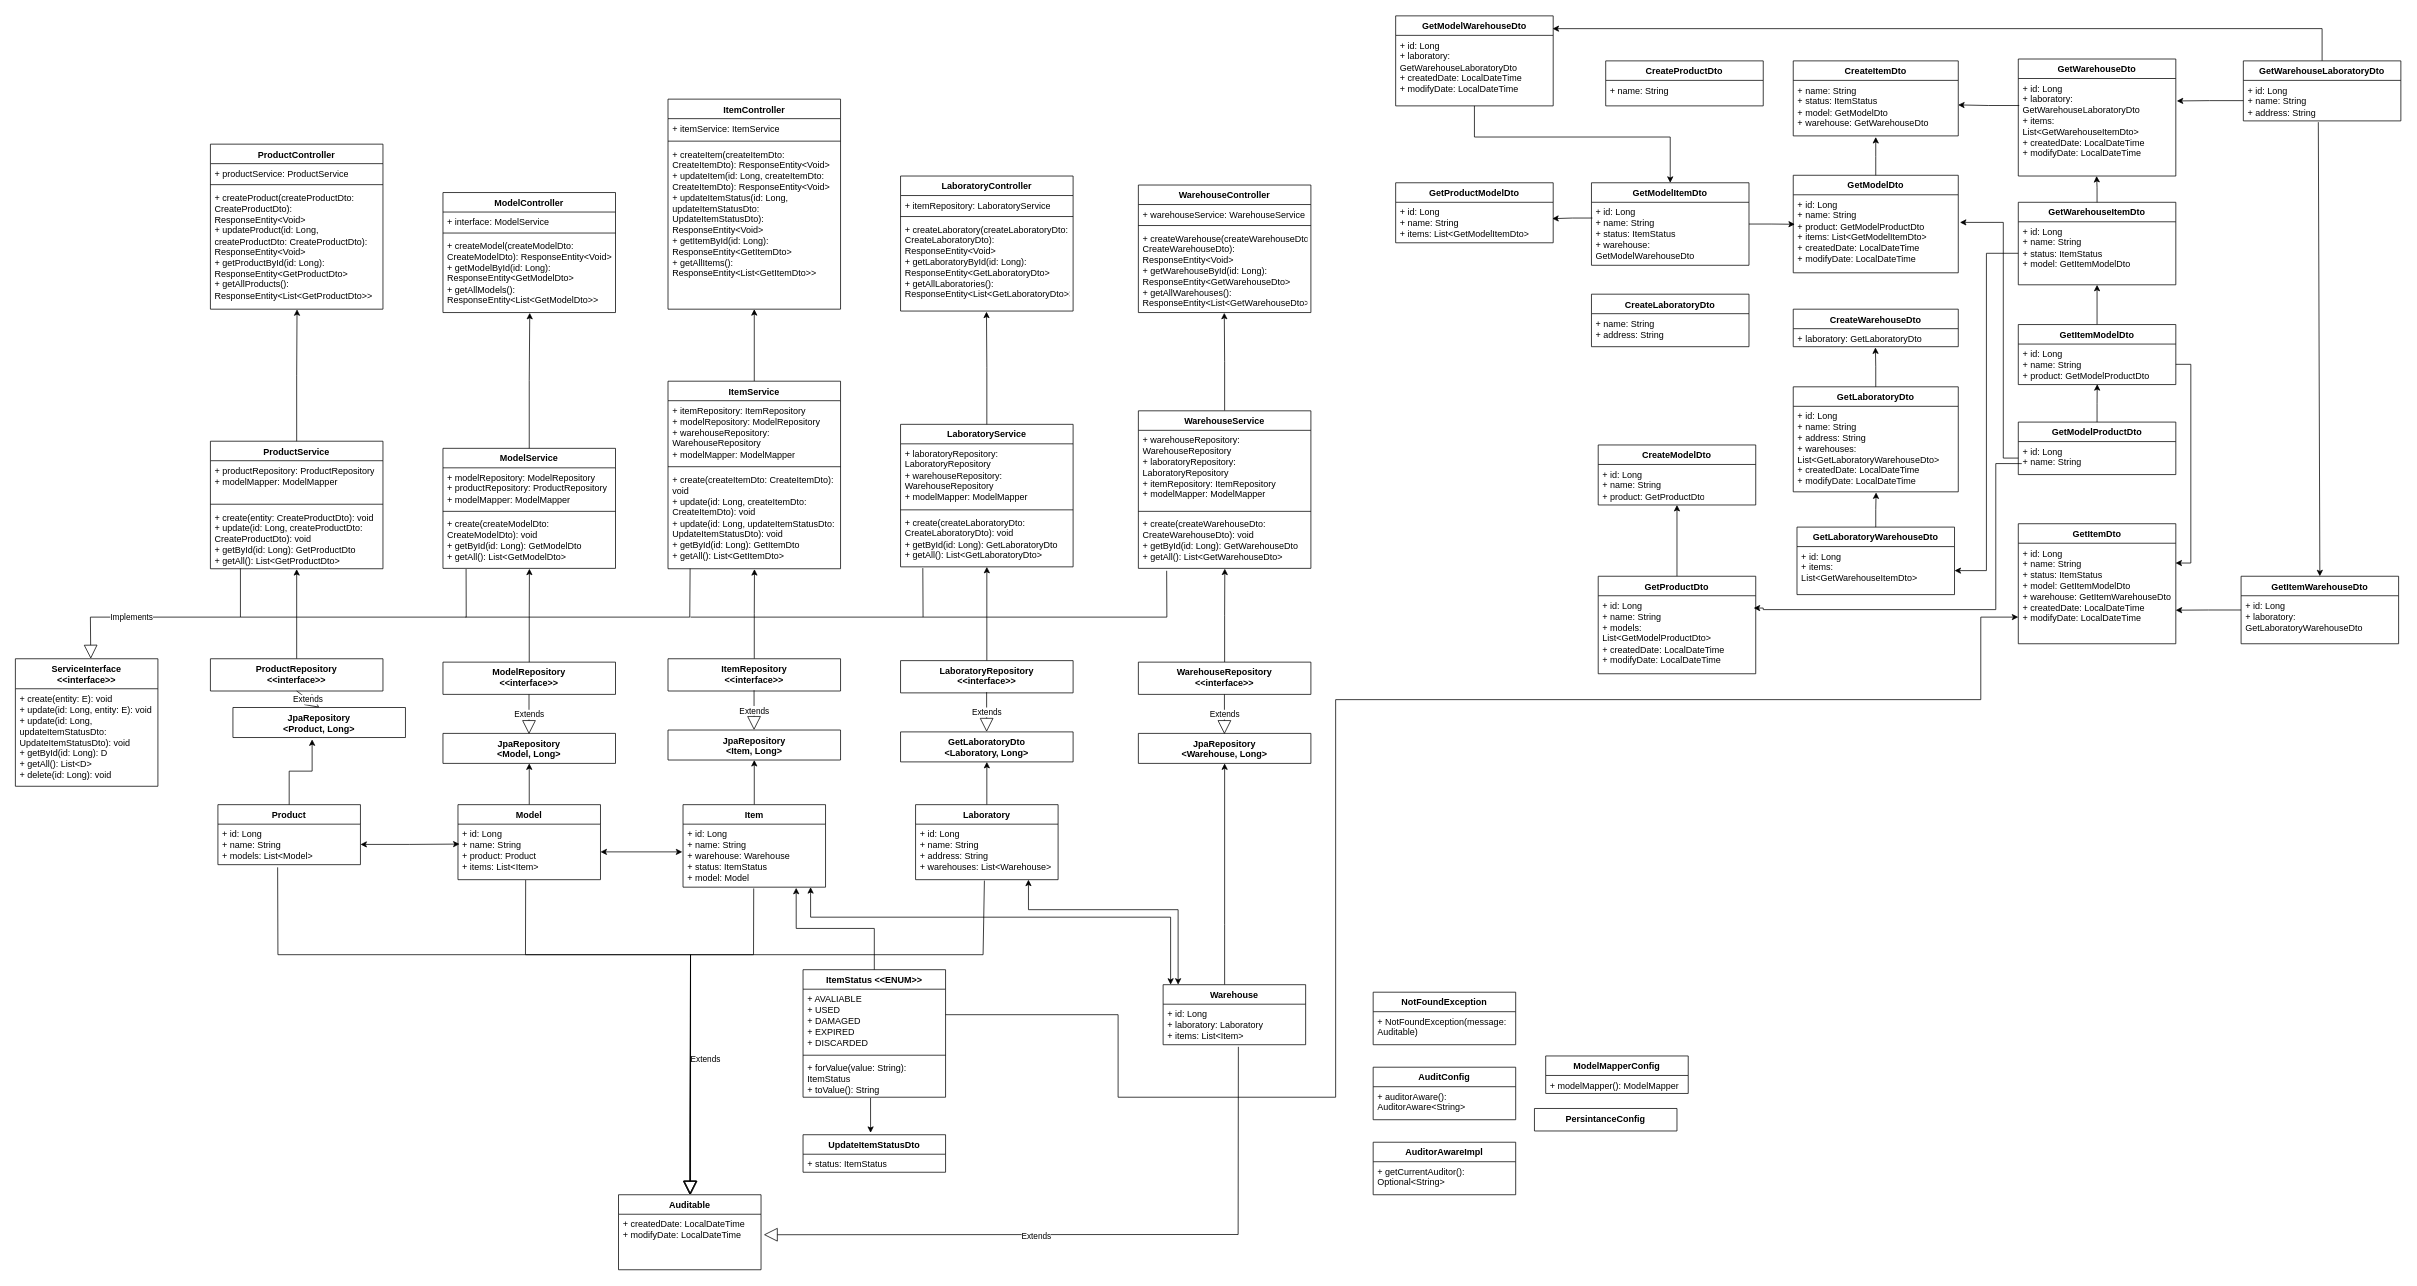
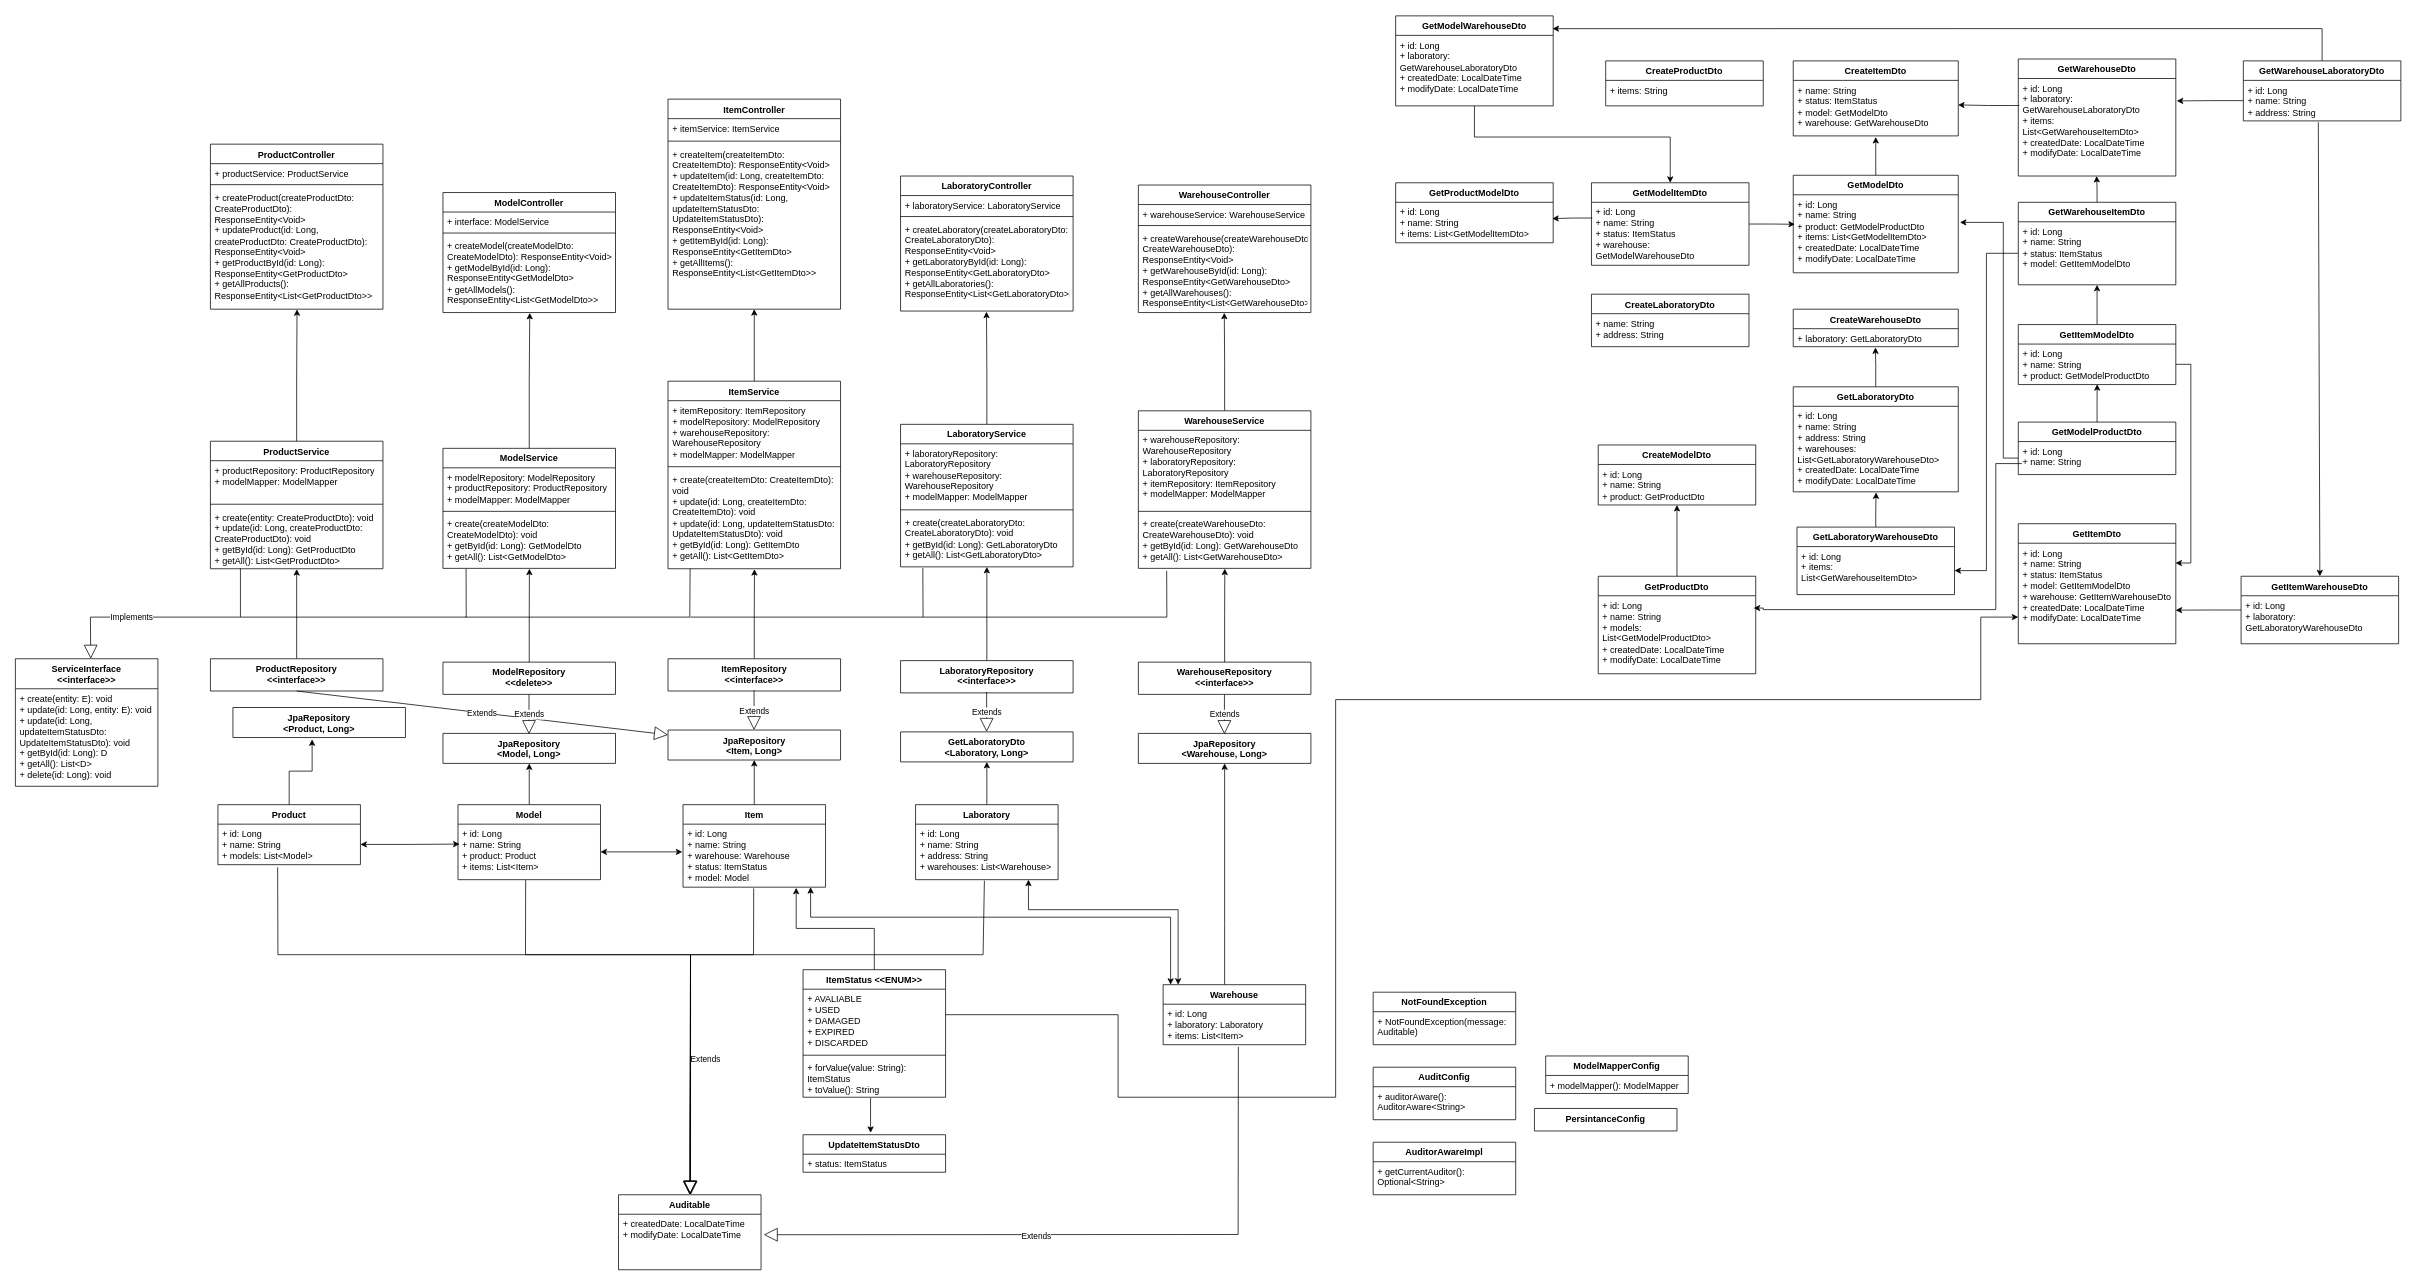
(1640, 91) -> (1642, 91)
(986, 206) -> (987, 211)
(529, 678) -> (529, 678)
(303, 696) -> (409, 704)
